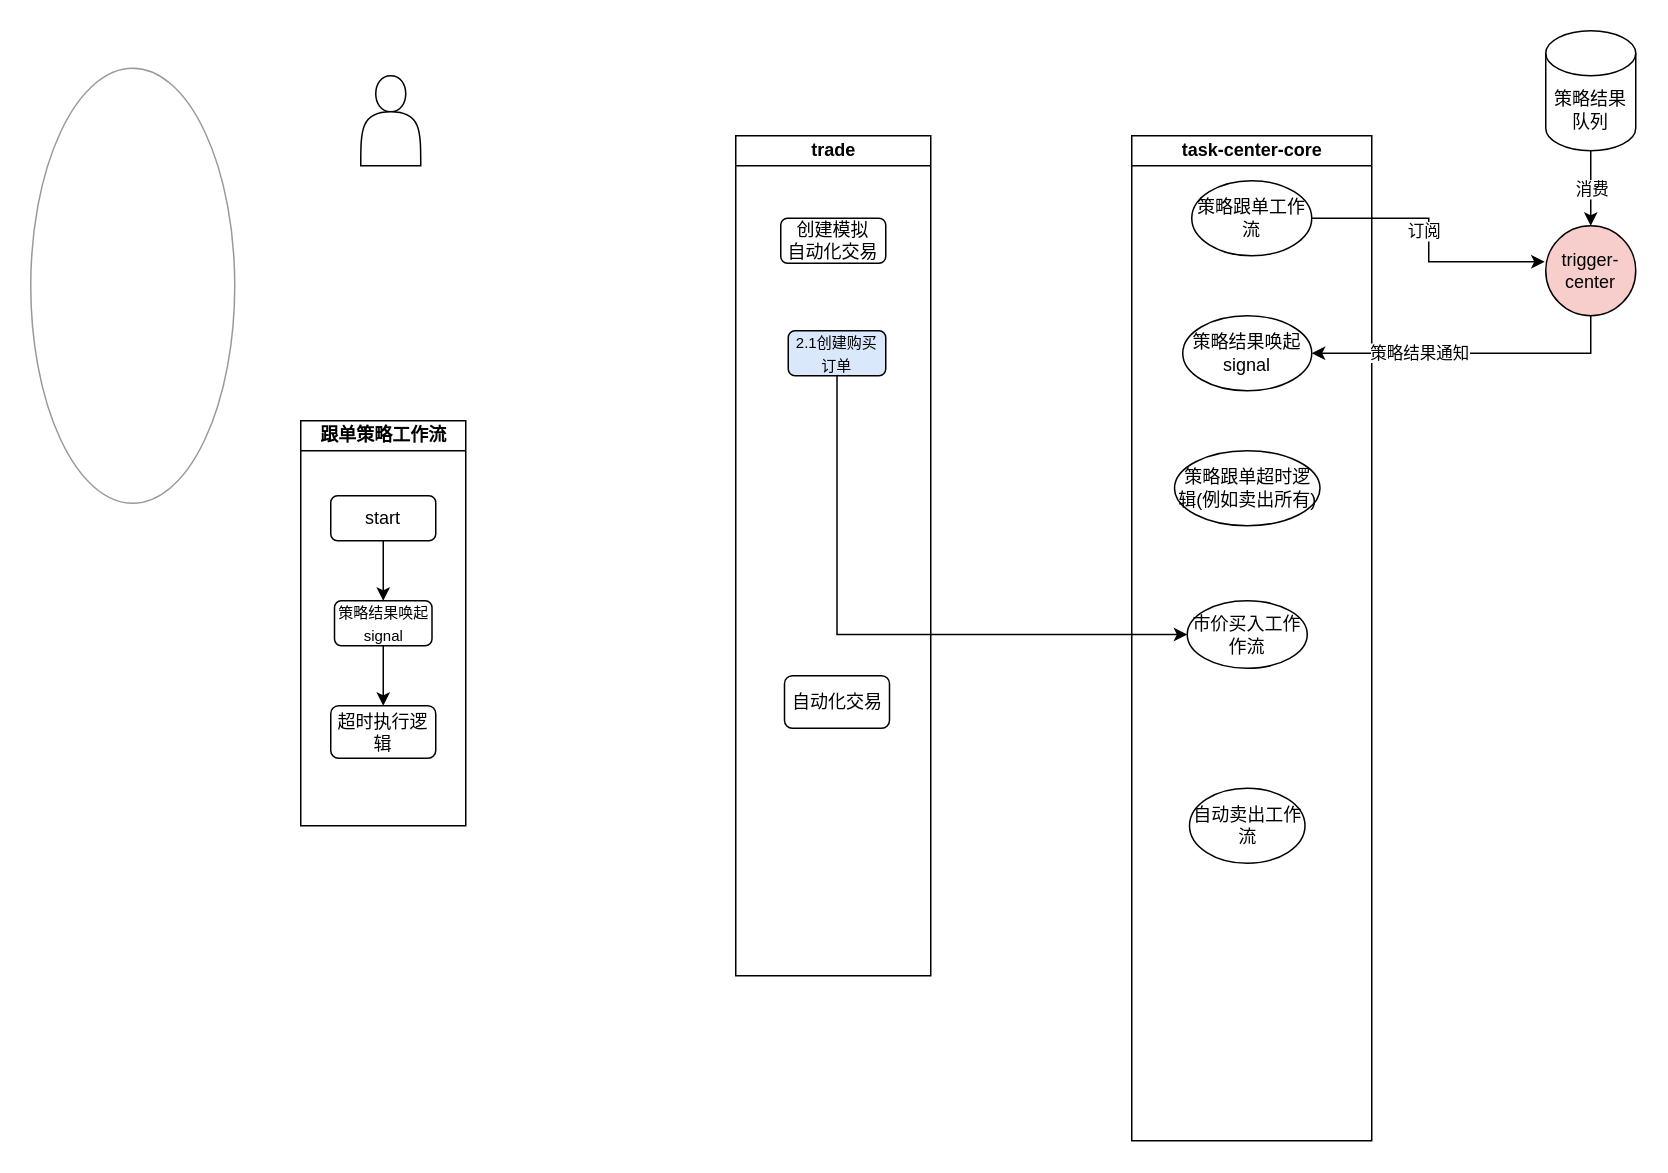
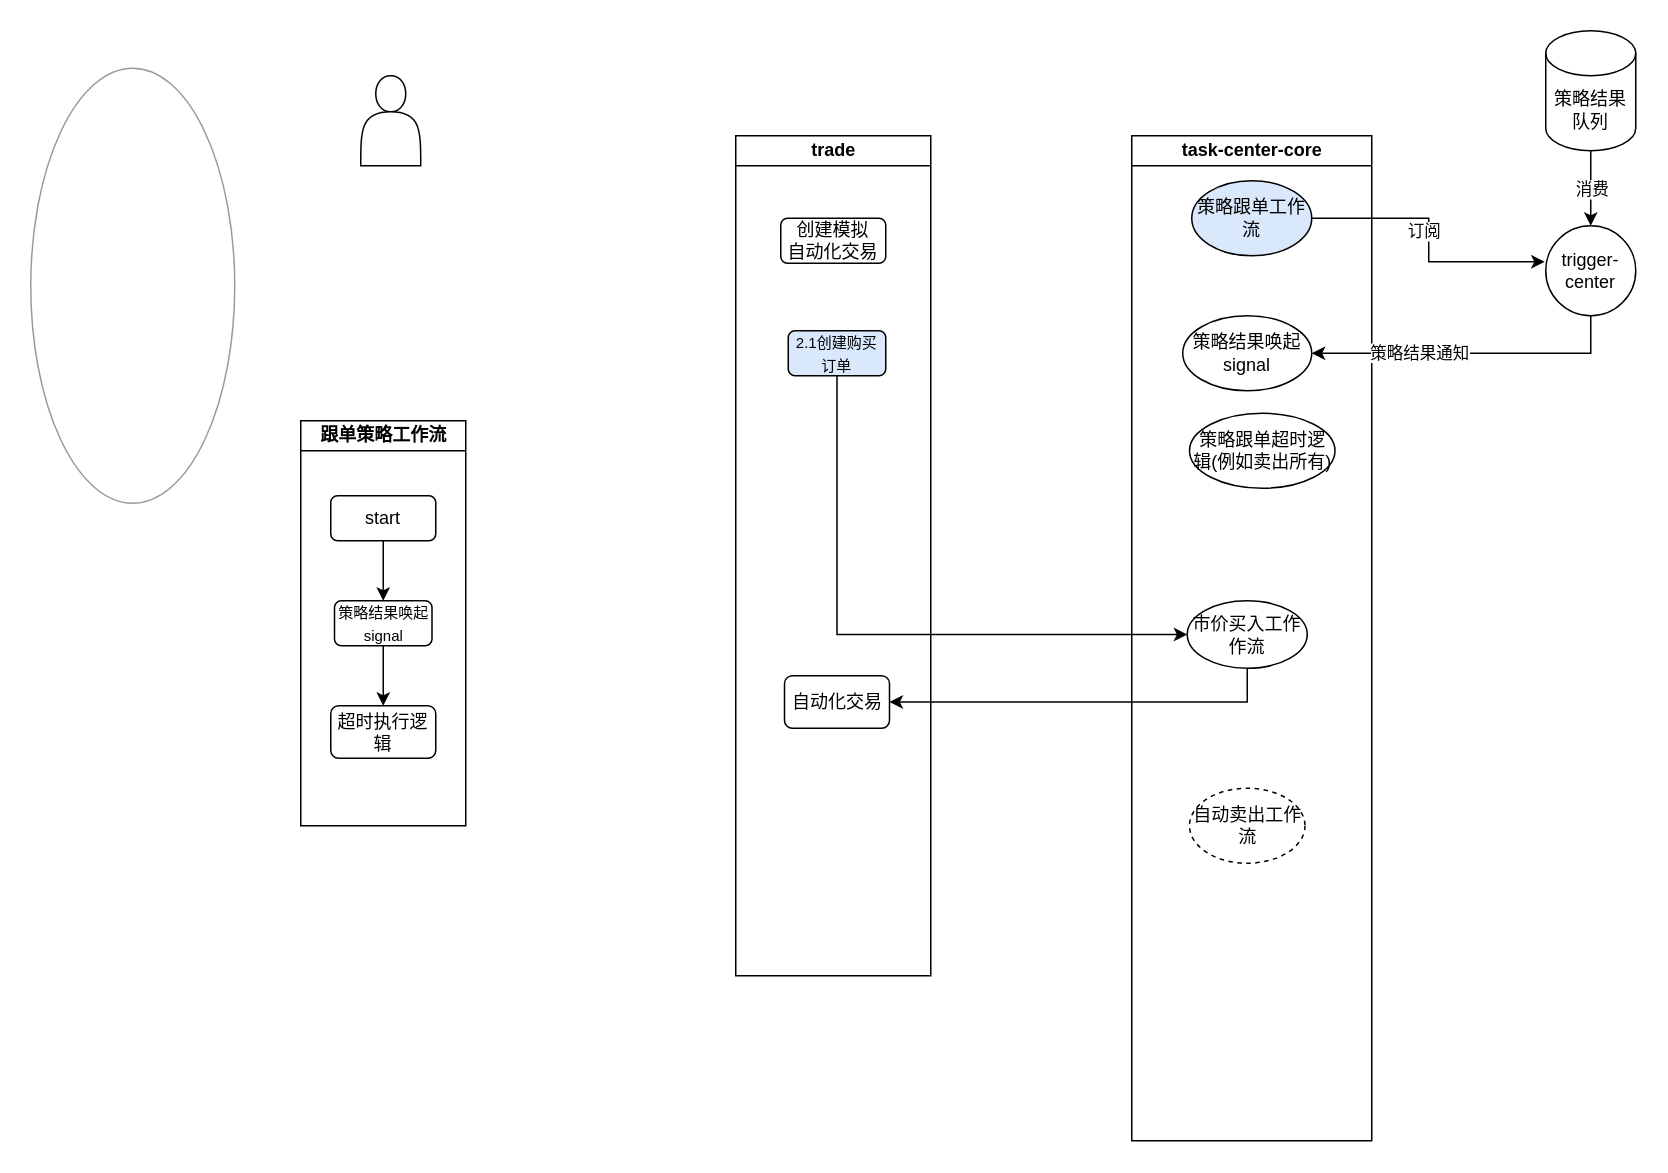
(1252, 218) -> (1252, 218)
(1591, 271) -> (1591, 271)
(1247, 488) -> (1262, 451)
none -> (1090, 702)
(1247, 826) -> (1247, 826)
